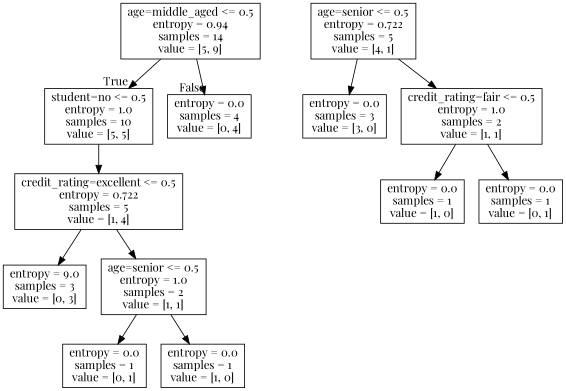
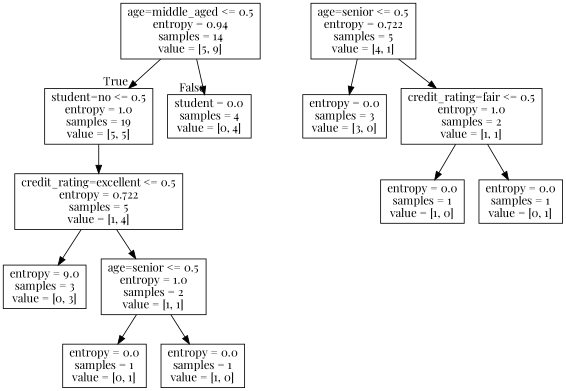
(99, 116) -> (99, 116)
(209, 116) -> (209, 116)
